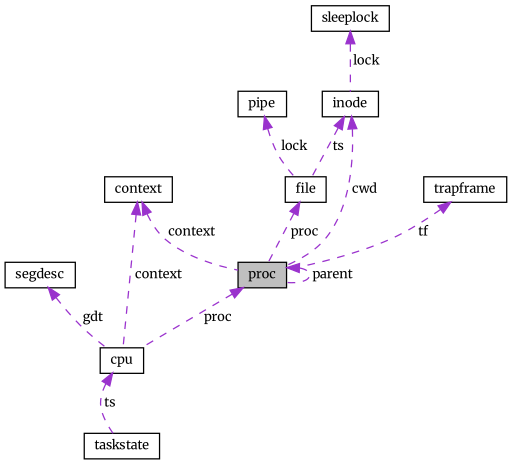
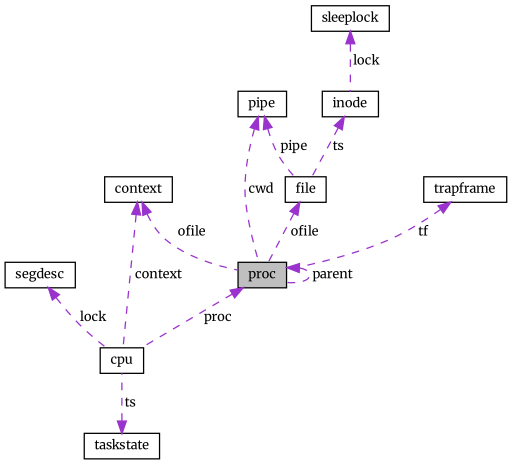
(293, 147) -> (293, 147)
(342, 209) -> (245, 196)
(191, 232) -> (191, 232)
(304, 232) -> (304, 232)
(92, 318) -> (92, 318)
(101, 409) -> (122, 397)
